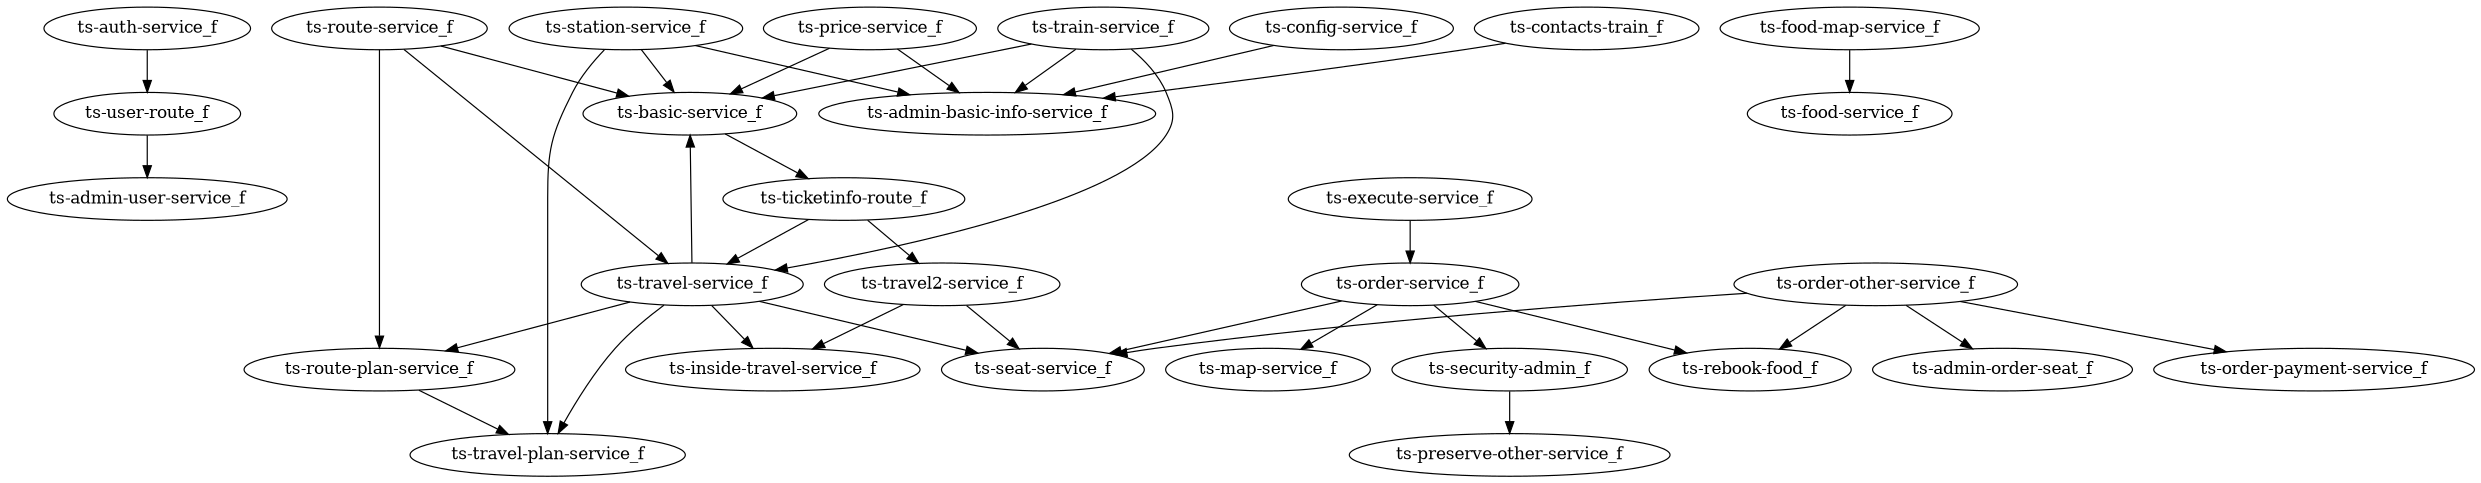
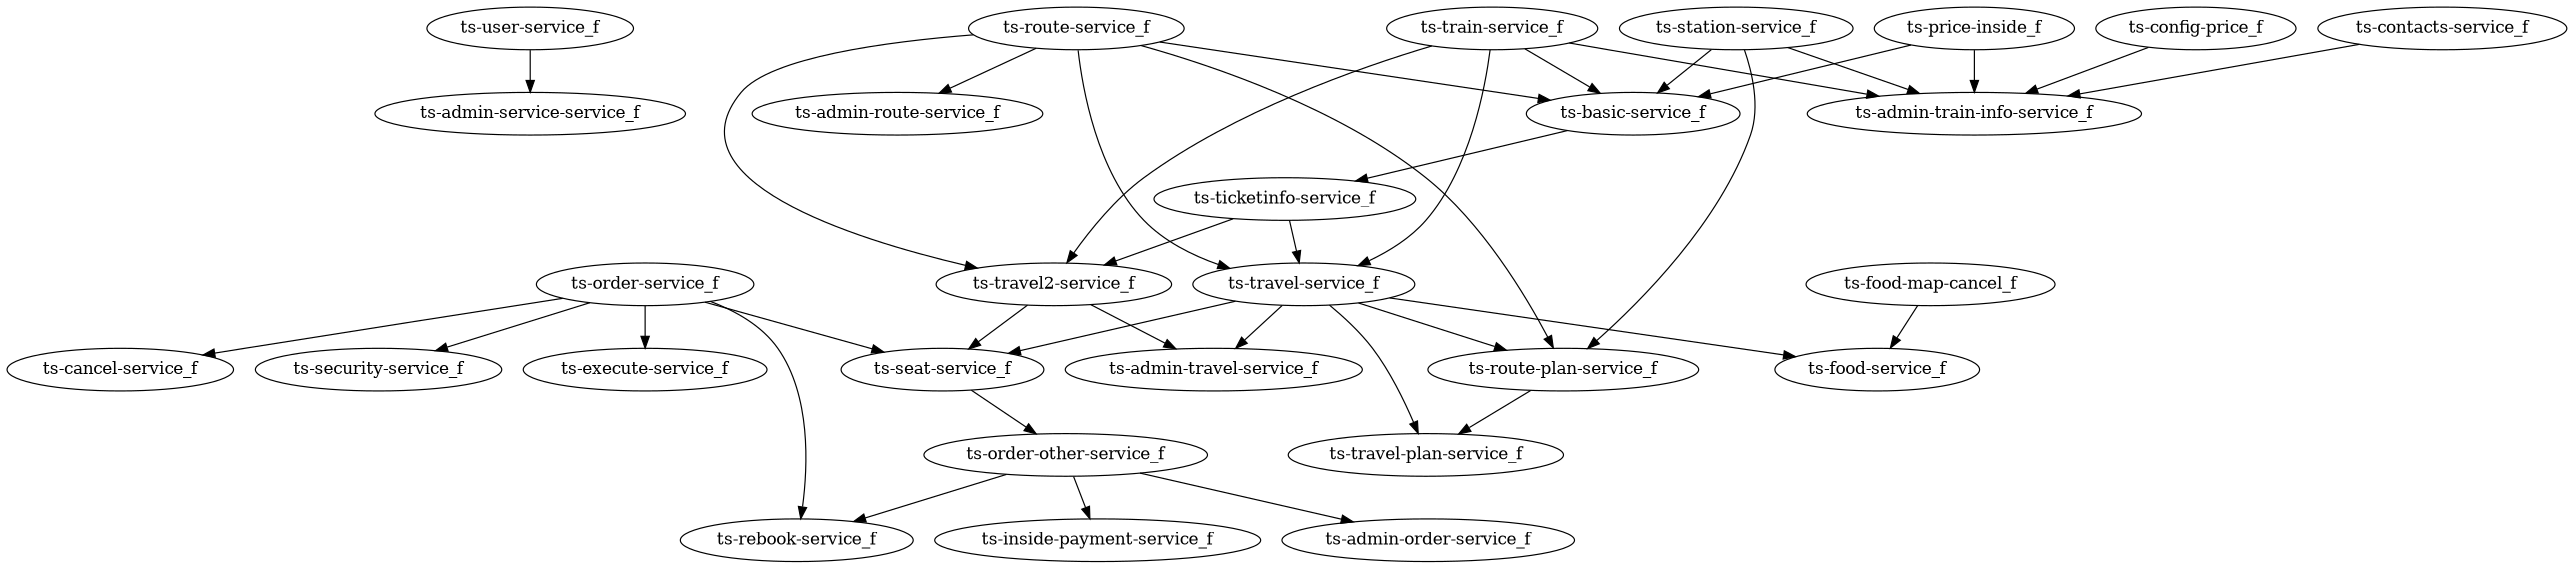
(147, 28) -> none
(870, 28) -> (1974, 28)
(1341, 28) -> (2196, 28)
(1587, 28) -> (2442, 28)
(1850, 28) -> (1931, 284)
(147, 114) -> (530, 28)
none -> (897, 114)
(987, 114) -> (1974, 114)
none -> (1236, 122)
none -> (726, 133)
(147, 199) -> (530, 114)
(844, 199) -> (1285, 199)
(691, 205) -> (1587, 326)
(548, 228) -> (1711, 211)
(1410, 236) -> (645, 321)
(1436, 318) -> (999, 409)
(773, 370) -> (1214, 370)
(1268, 370) -> (120, 370)
(1510, 370) -> (379, 370)
(1750, 370) -> (797, 540)
(2003, 370) -> (1428, 540)
(2314, 370) -> (1098, 540)
(1510, 455) -> none
